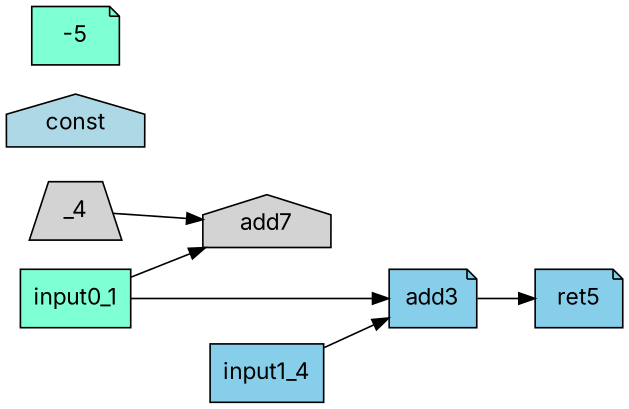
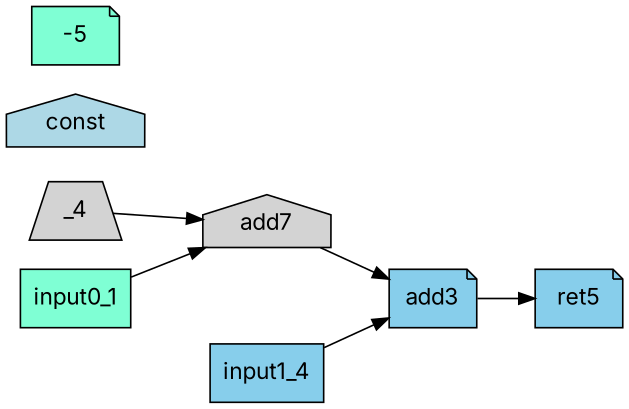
(252, 298) -> (347, 260)
